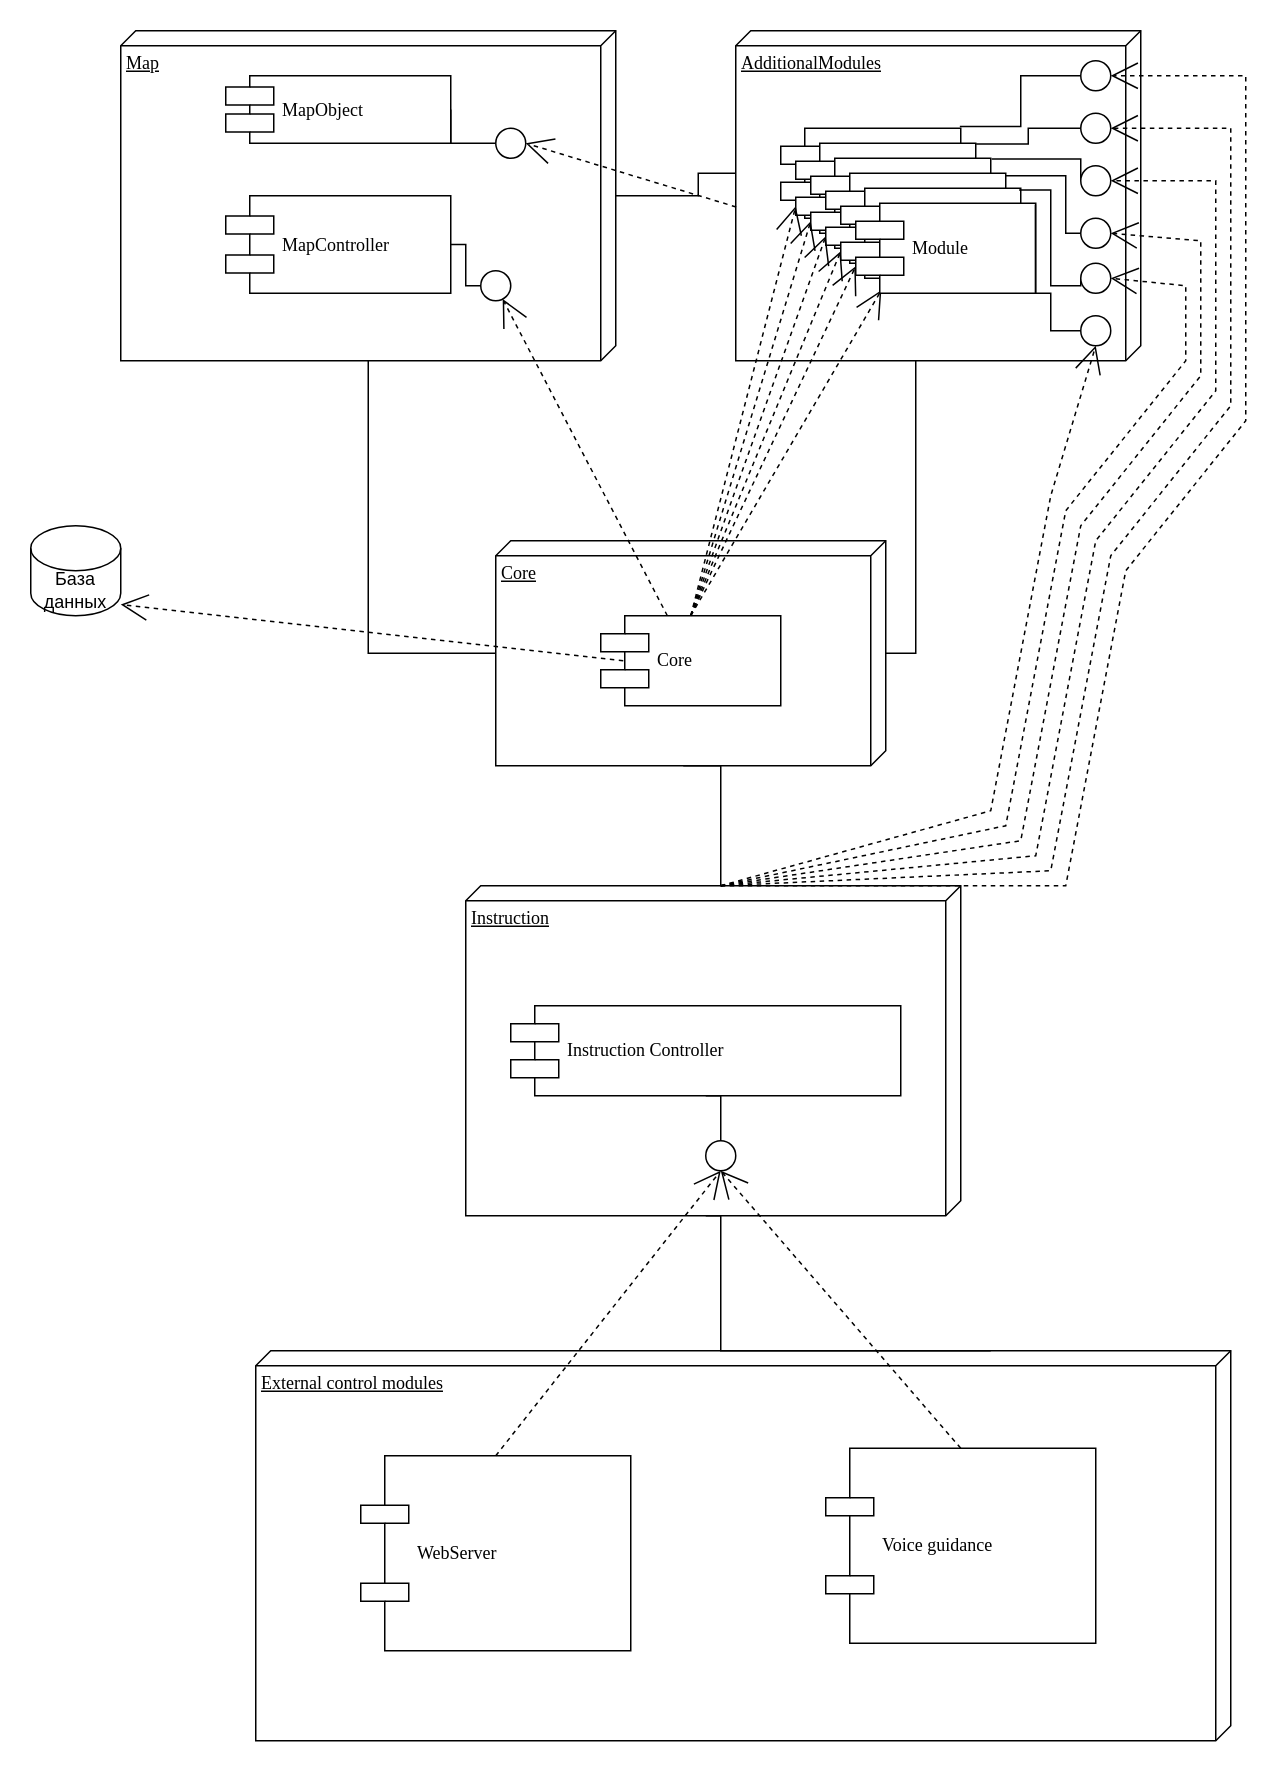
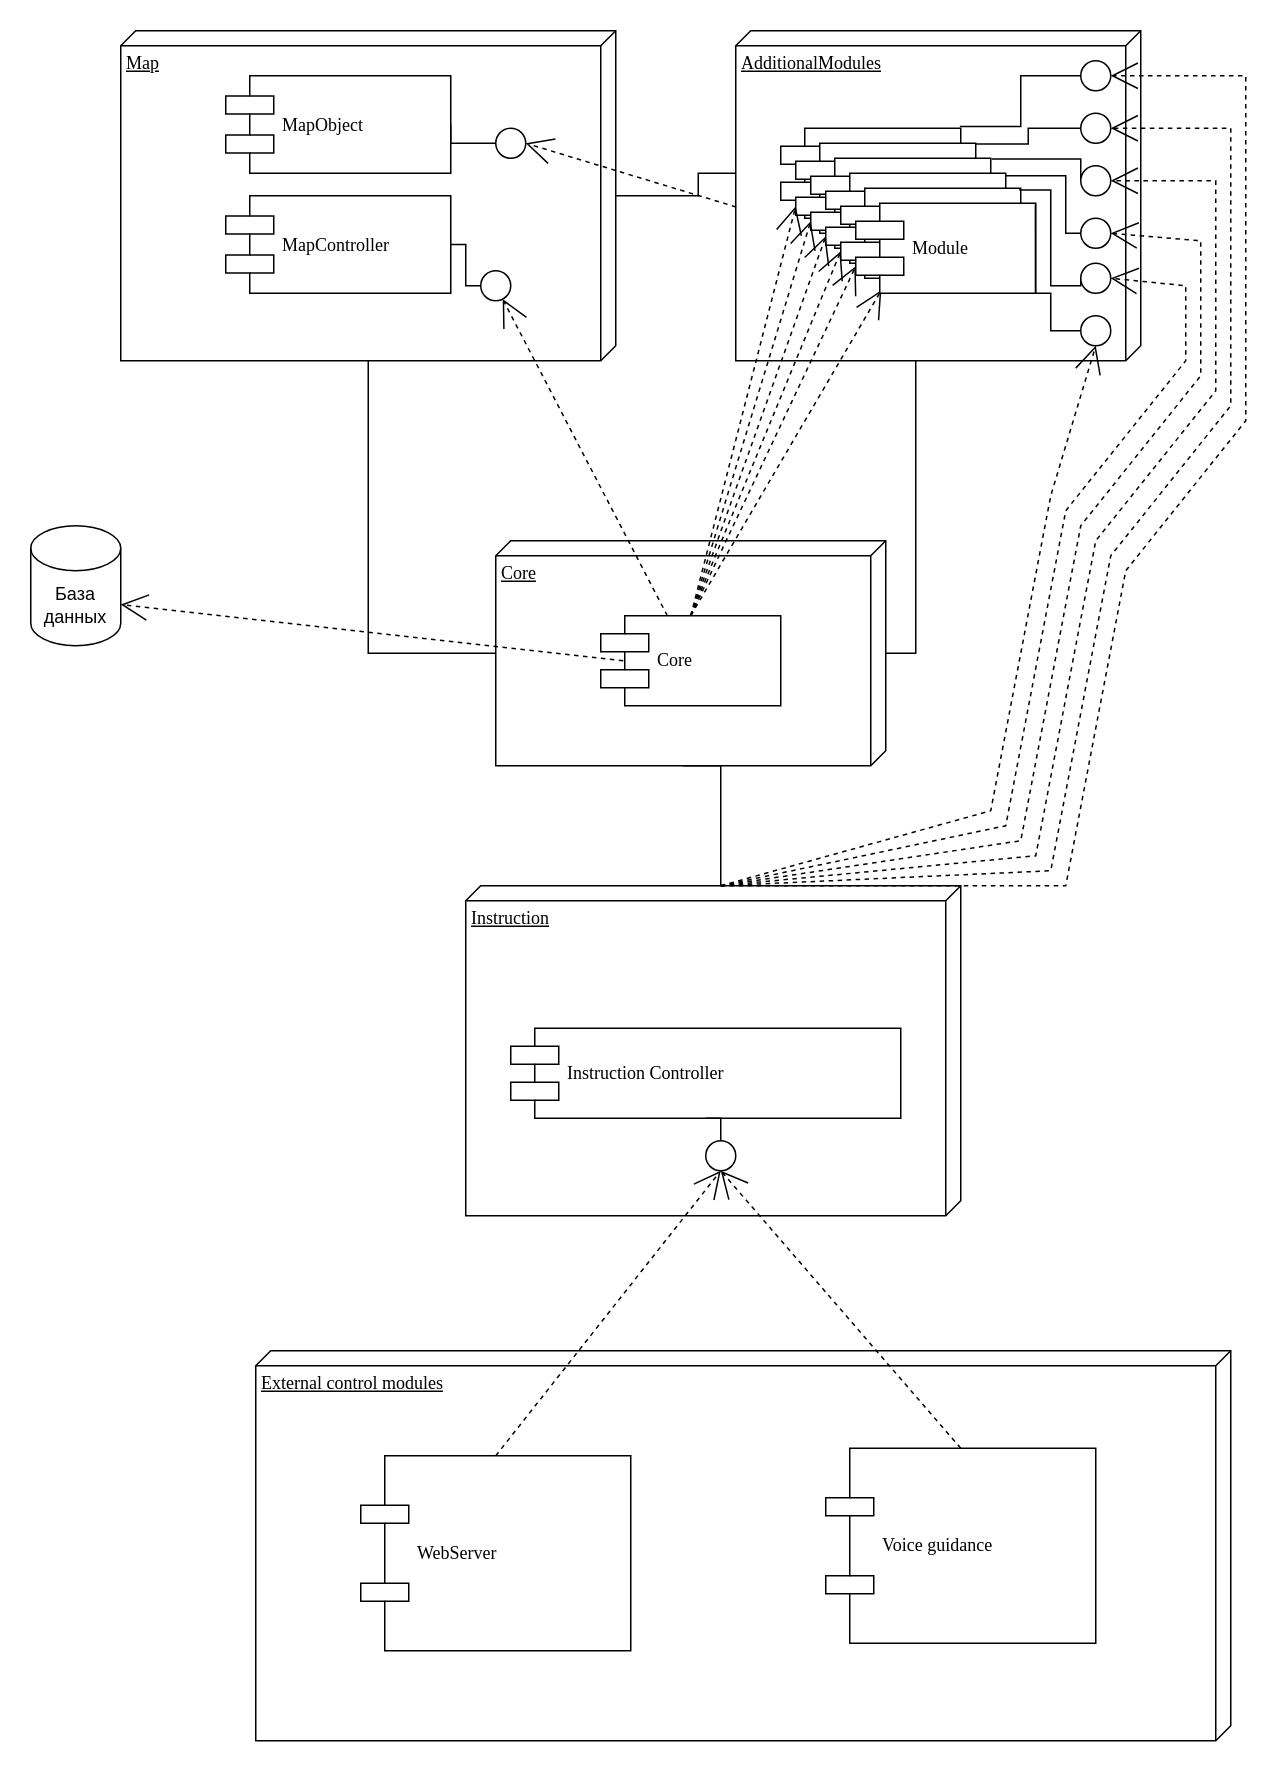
(338, 110) -> (338, 125)
(76, 571) -> (76, 586)
(706, 1051) -> (706, 1073)
(721, 1283) -> none
